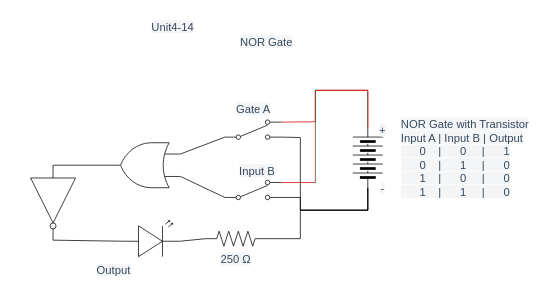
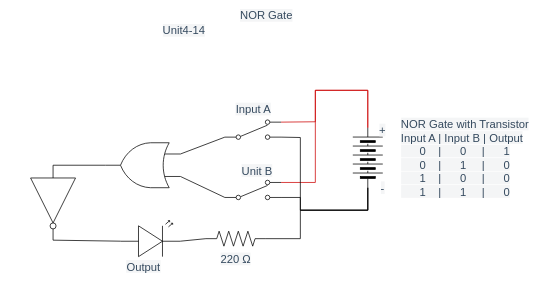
(173, 27) -> (184, 30)
(266, 42) -> (266, 15)
(254, 109) -> (254, 109)
(257, 171) -> (257, 171)
(236, 259) -> (236, 259)
(114, 270) -> (144, 267)
